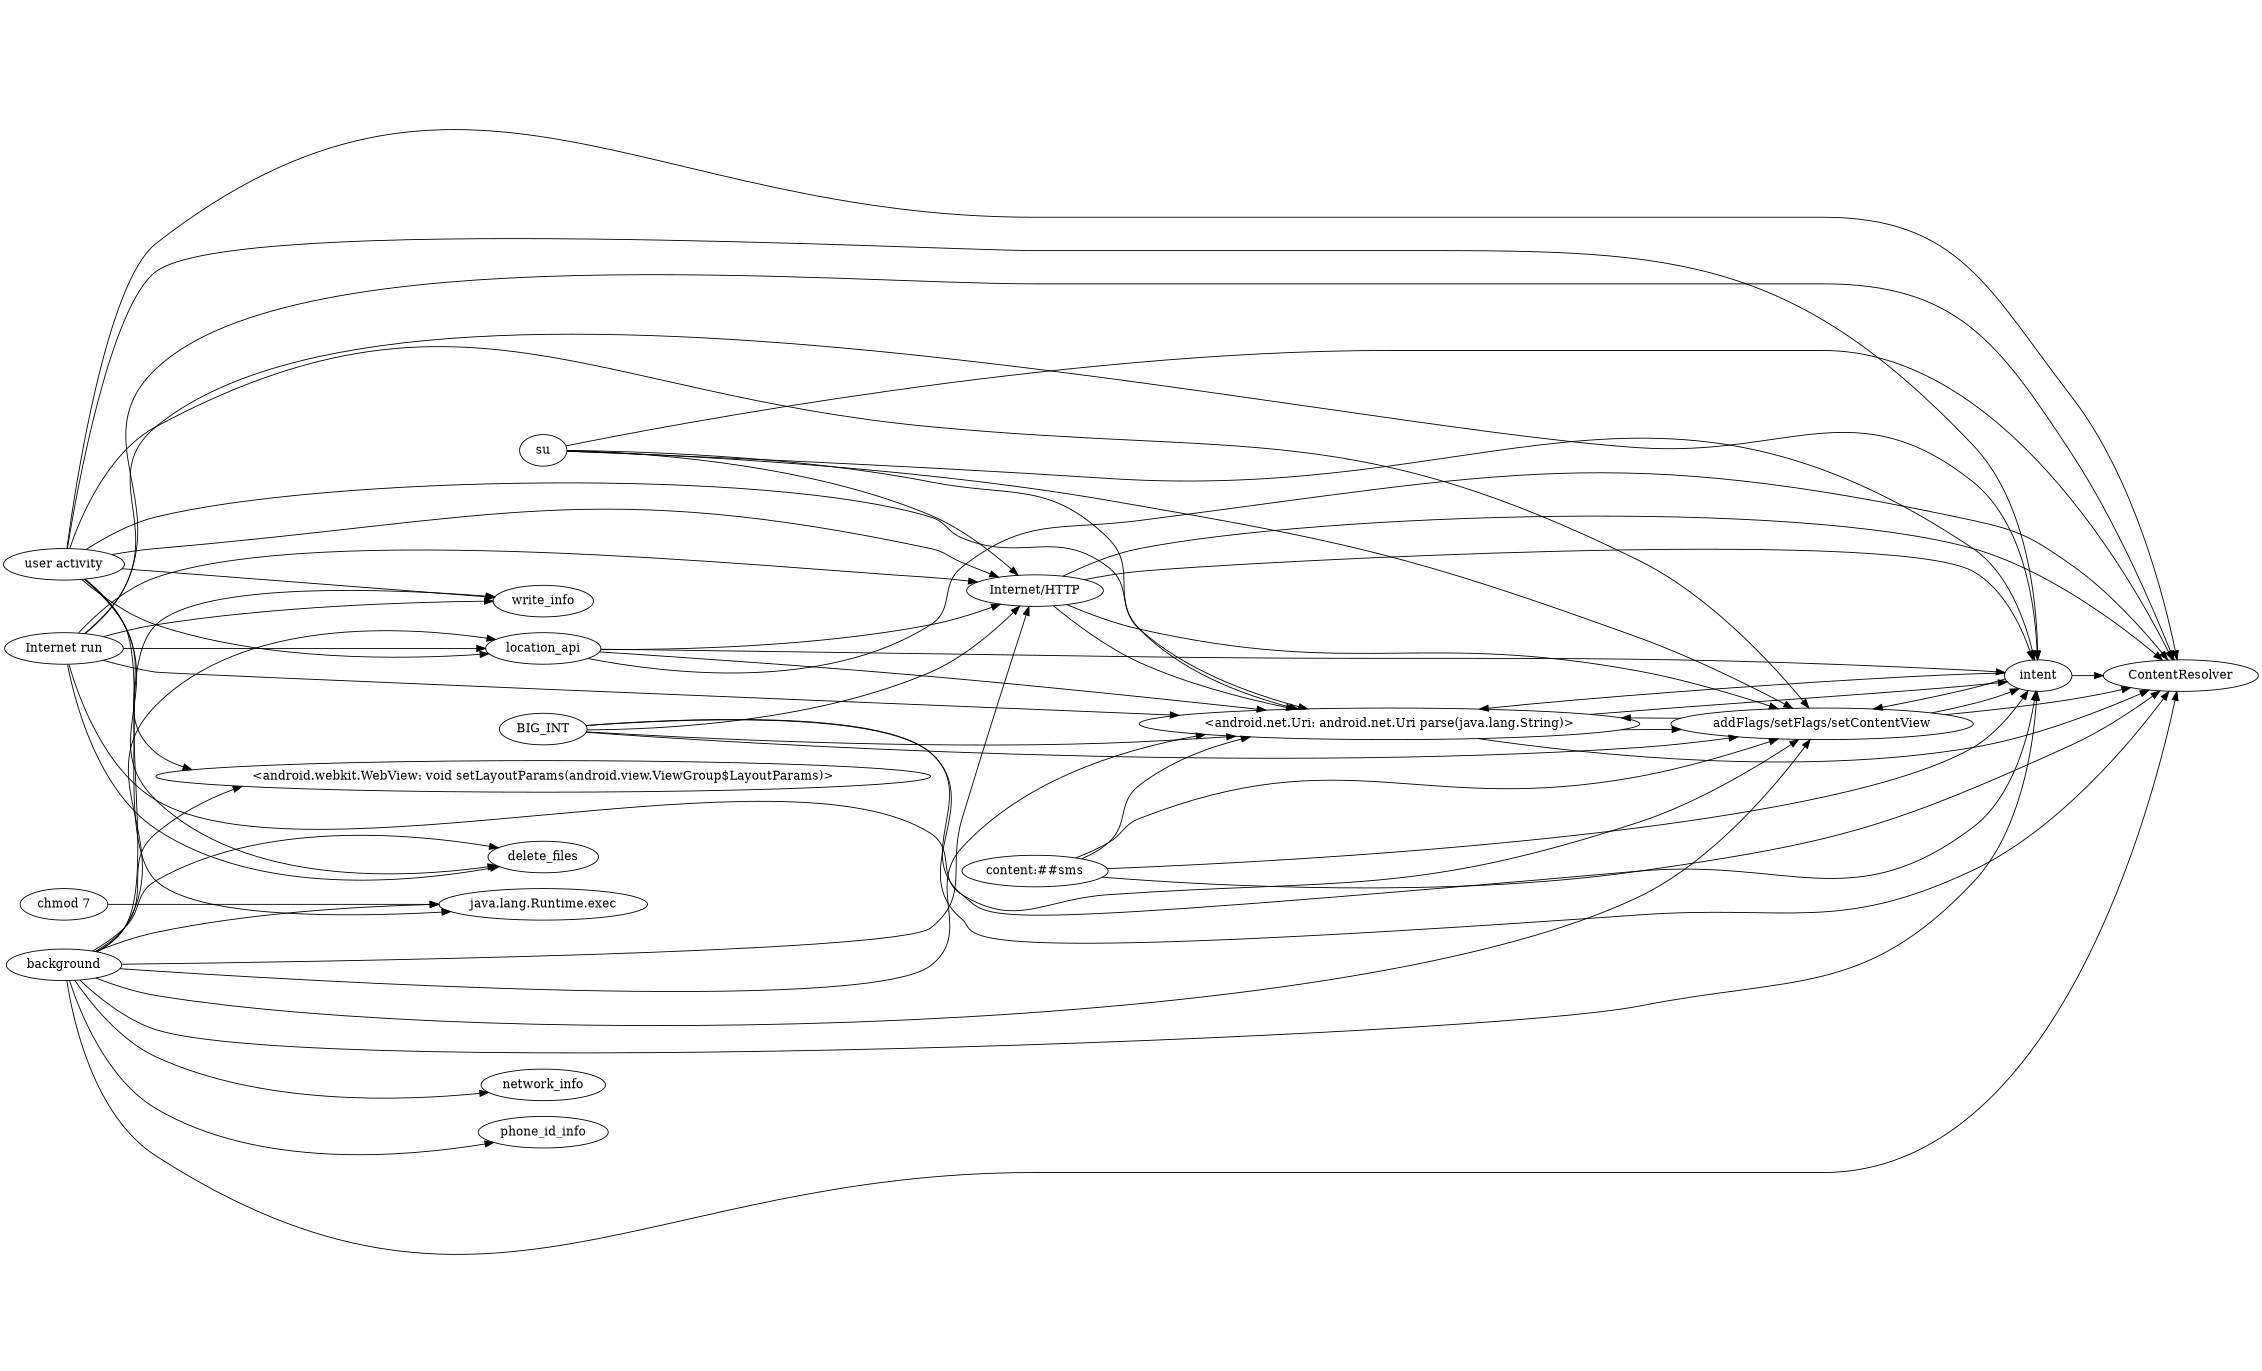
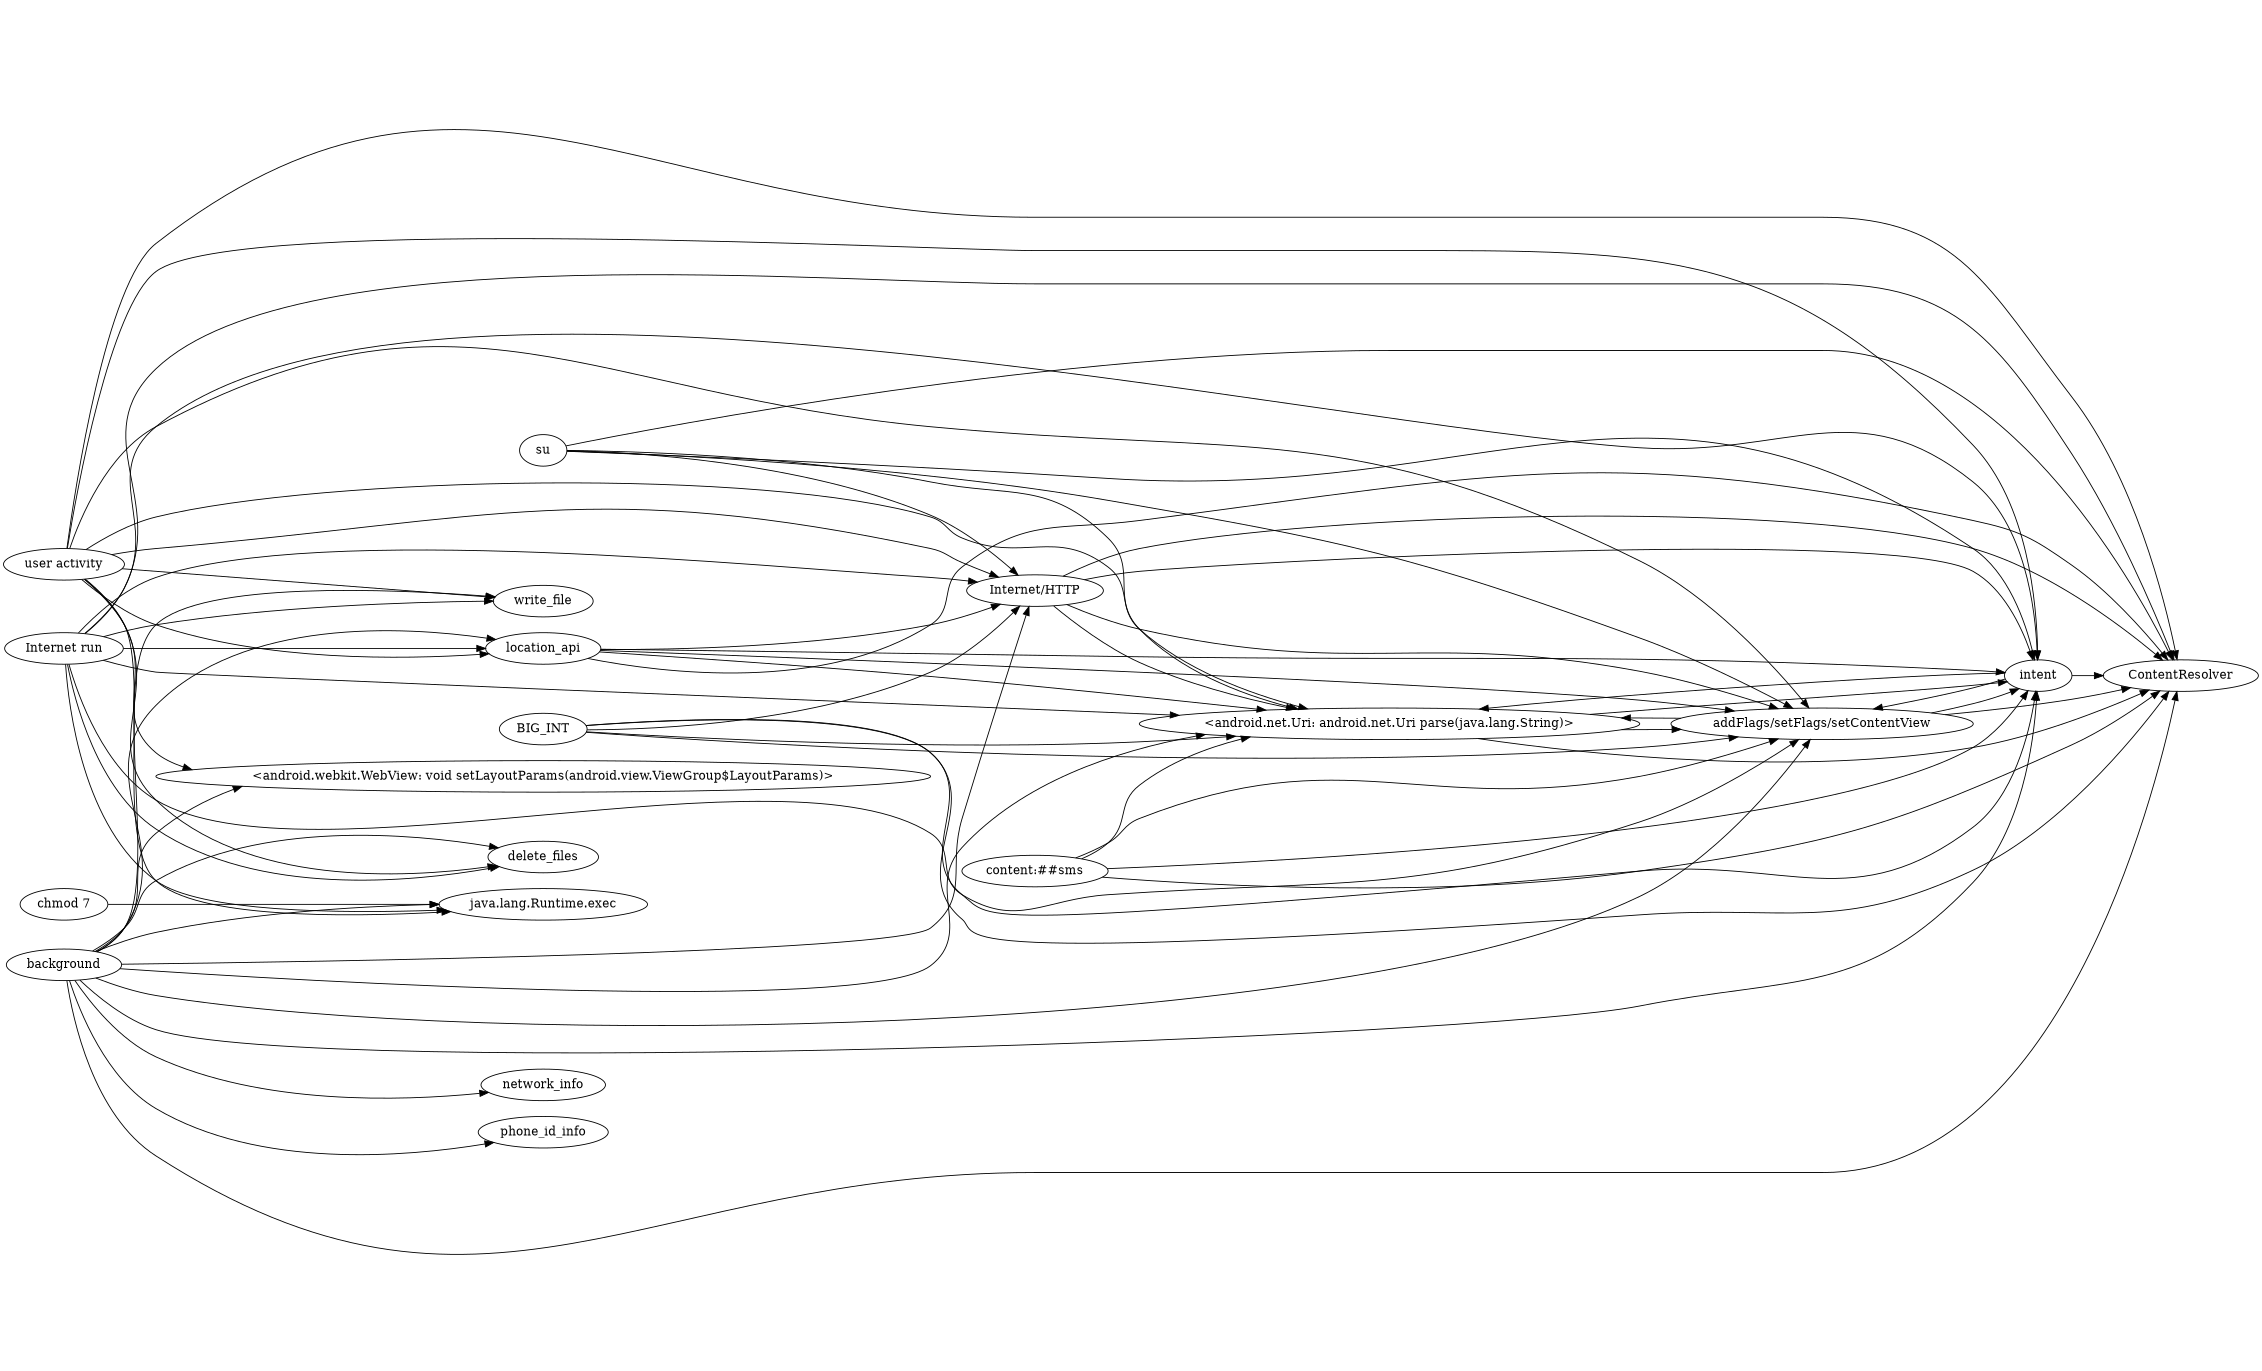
(543, 601) -> (543, 601)
none -> (1135, 672)
none -> (125, 850)
